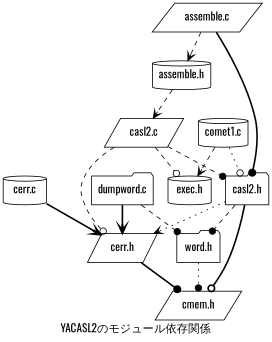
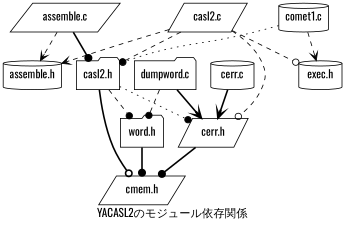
(165, 101) -> (119, 45)
(194, 216) -> (149, 101)
(198, 274) -> (142, 158)
